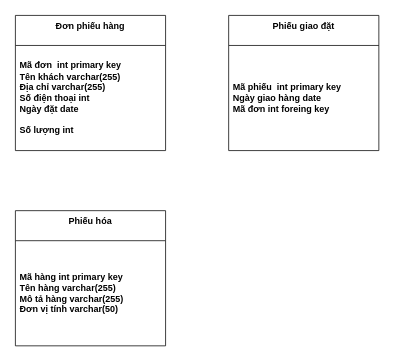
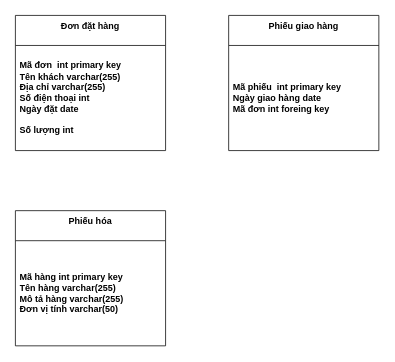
(90, 26) -> (90, 26)
(303, 26) -> (303, 26)
